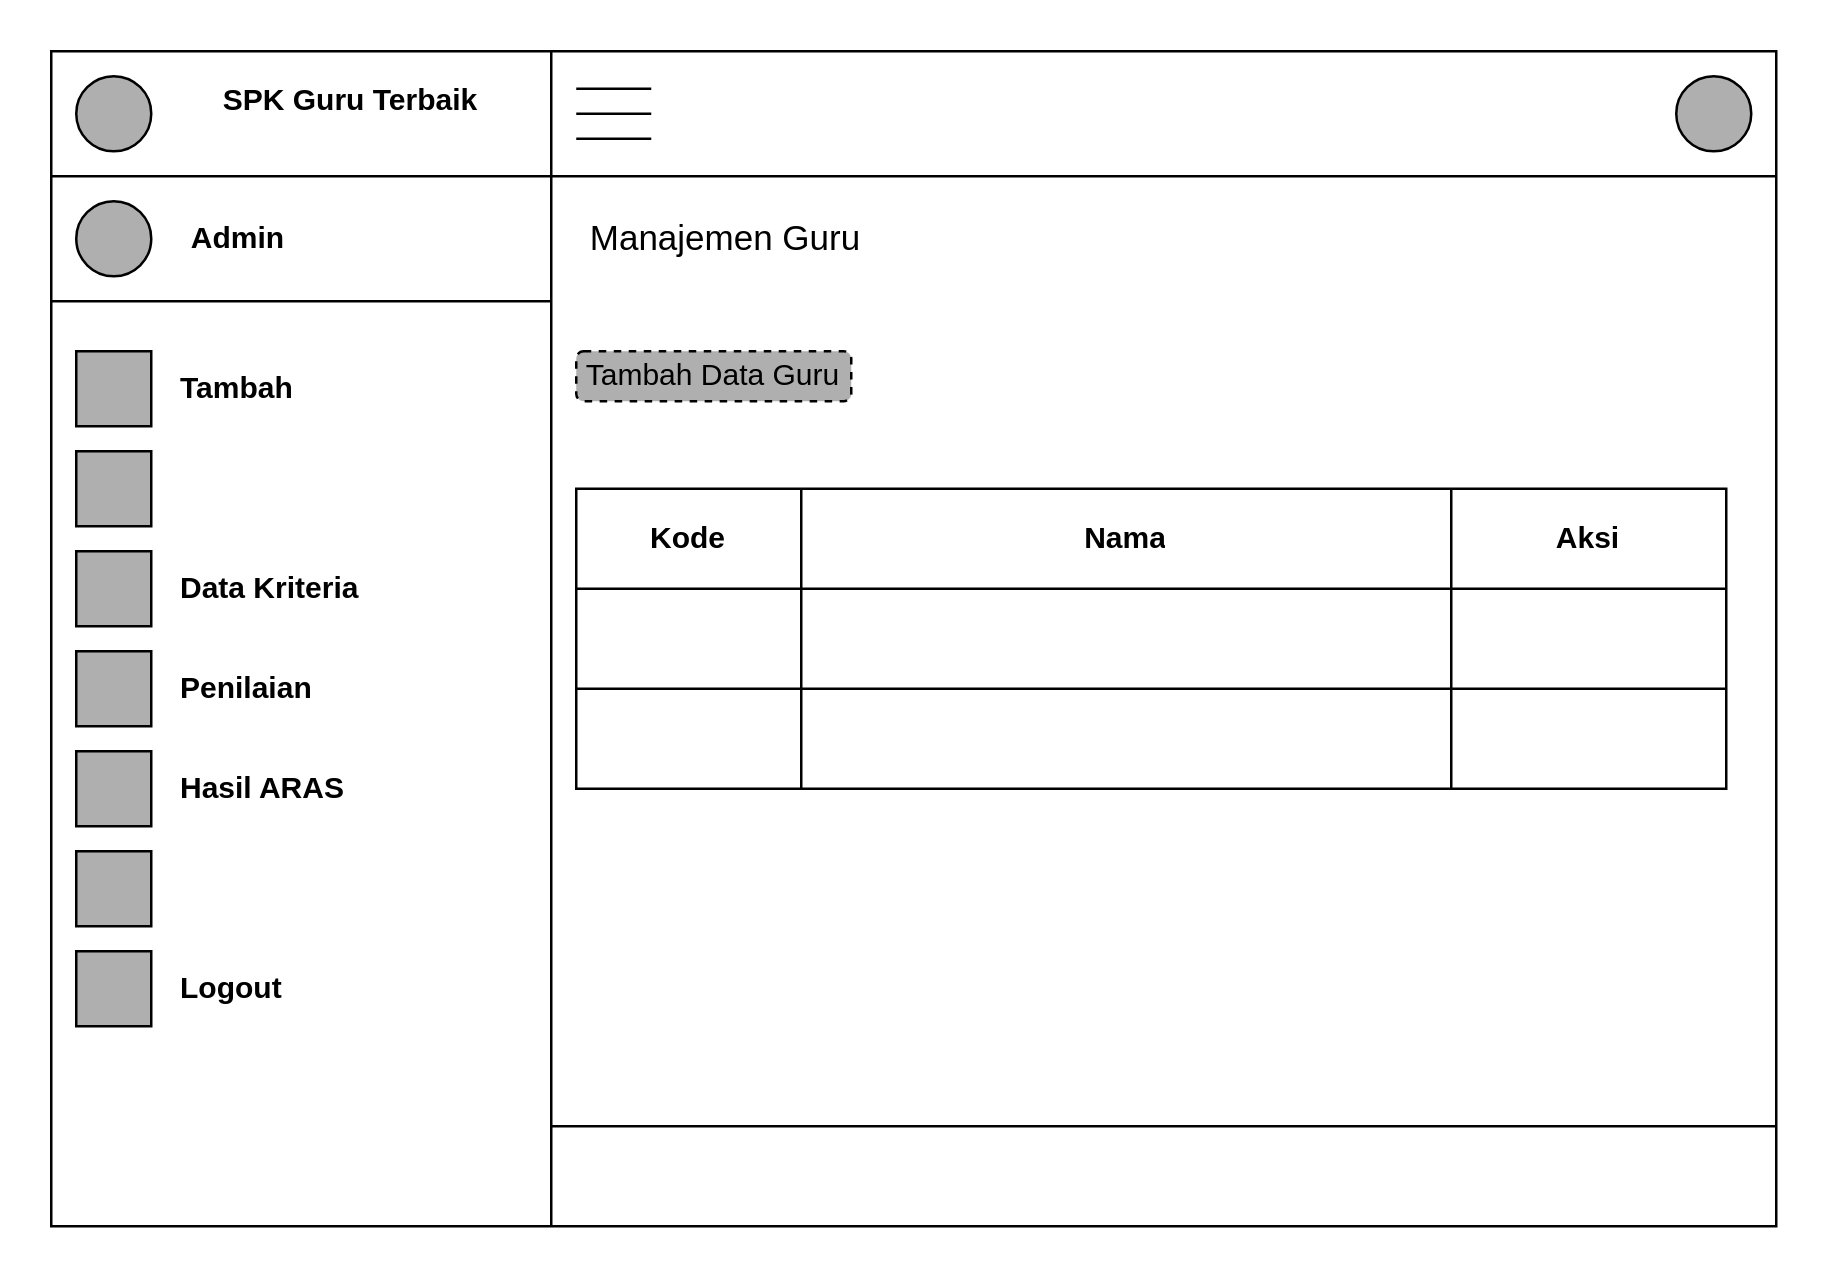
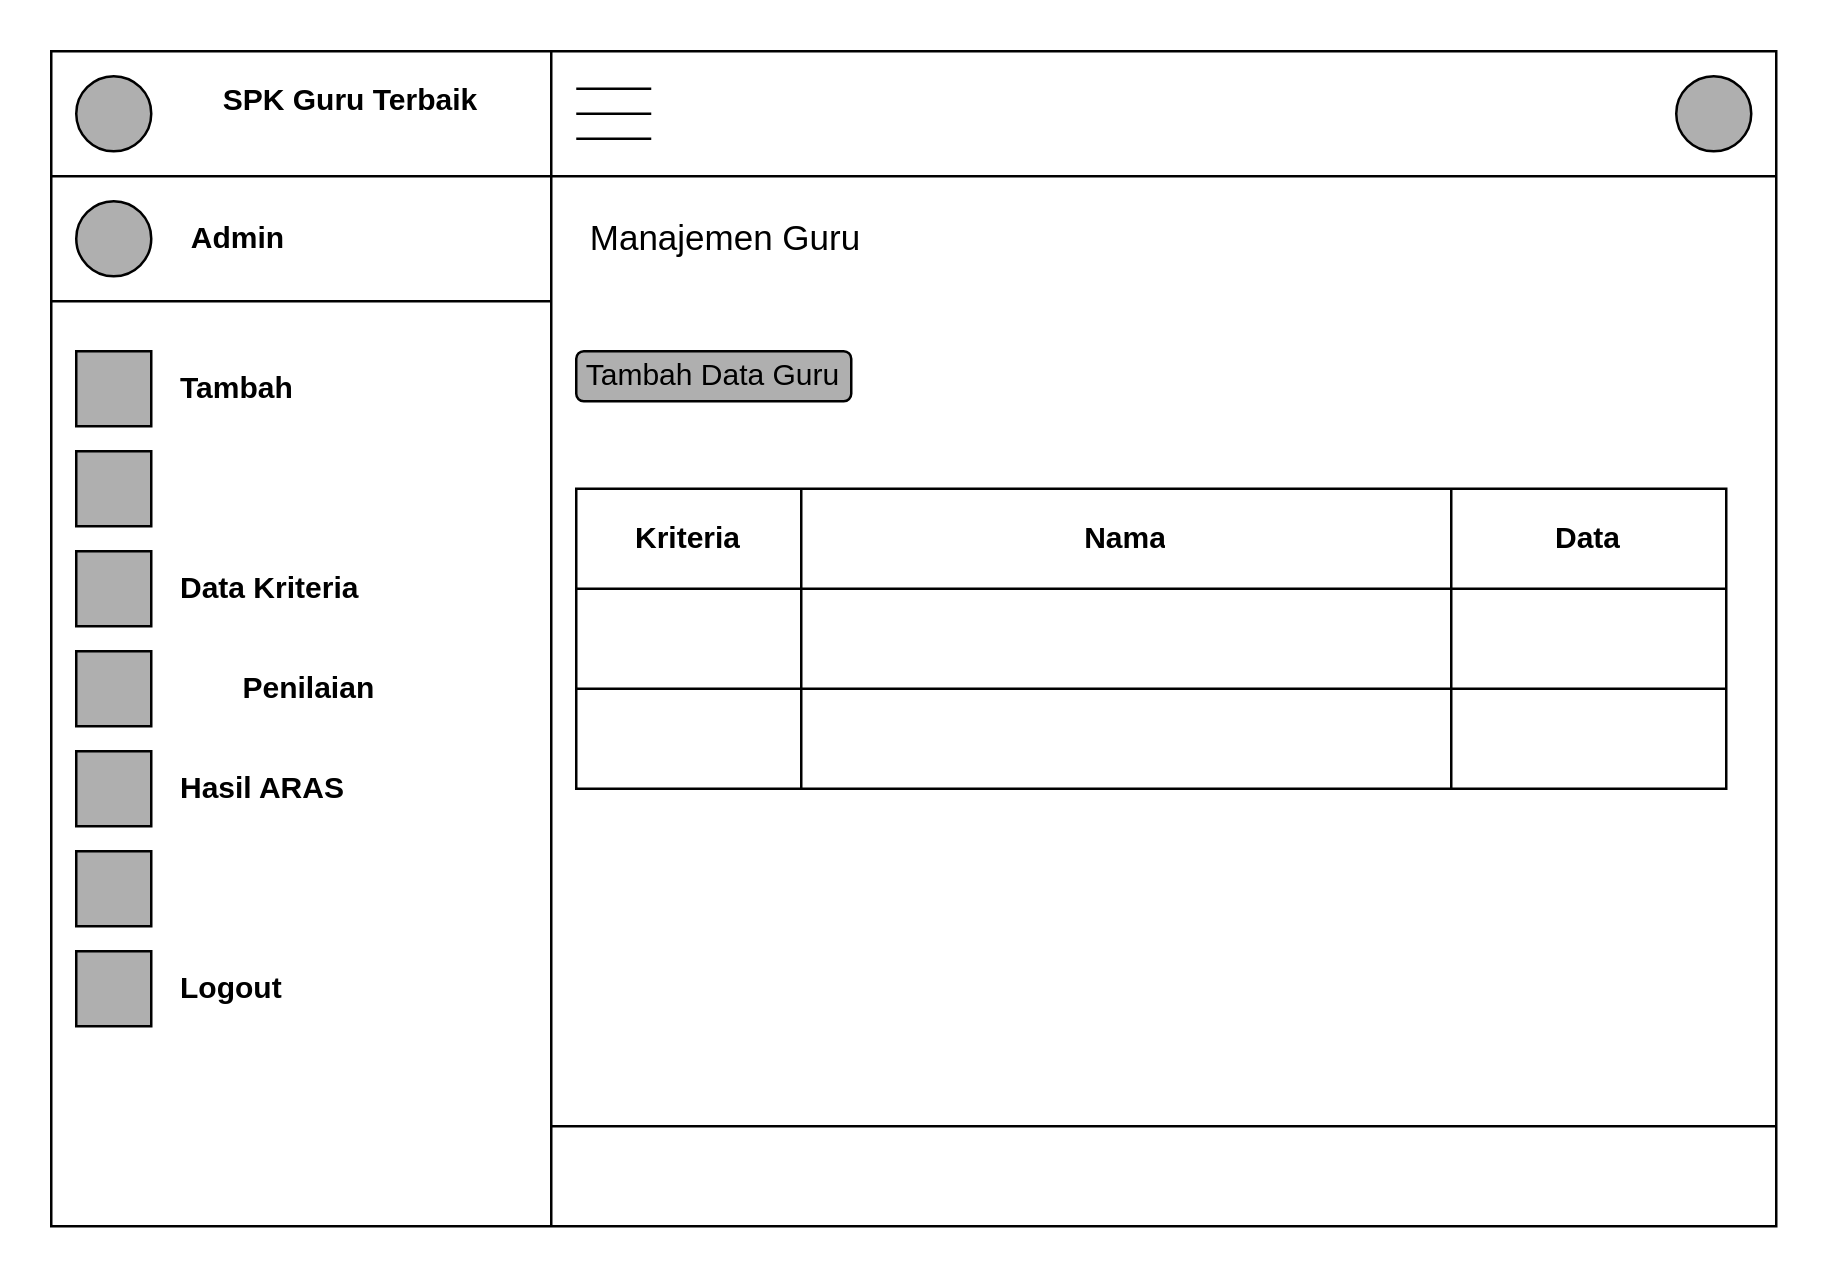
(714, 376) -> (714, 376)
(689, 539) -> (689, 539)
(1589, 539) -> (1589, 539)
(314, 689) -> (376, 689)
